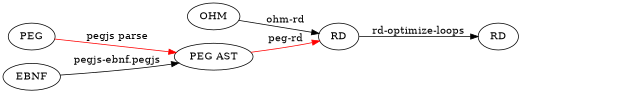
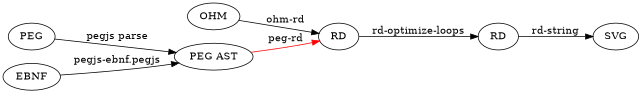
none -> (616, 37)
(112, 45) -> (112, 45)
